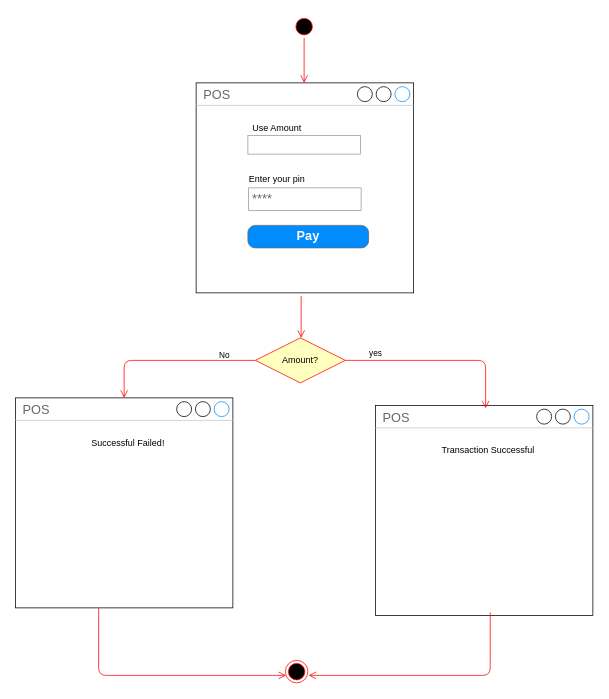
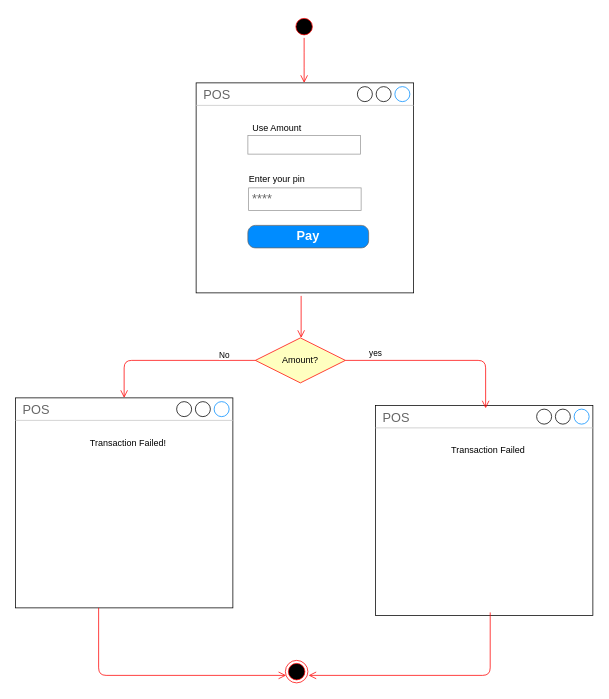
(128, 443) -> (128, 443)
(488, 450) -> (488, 450)
